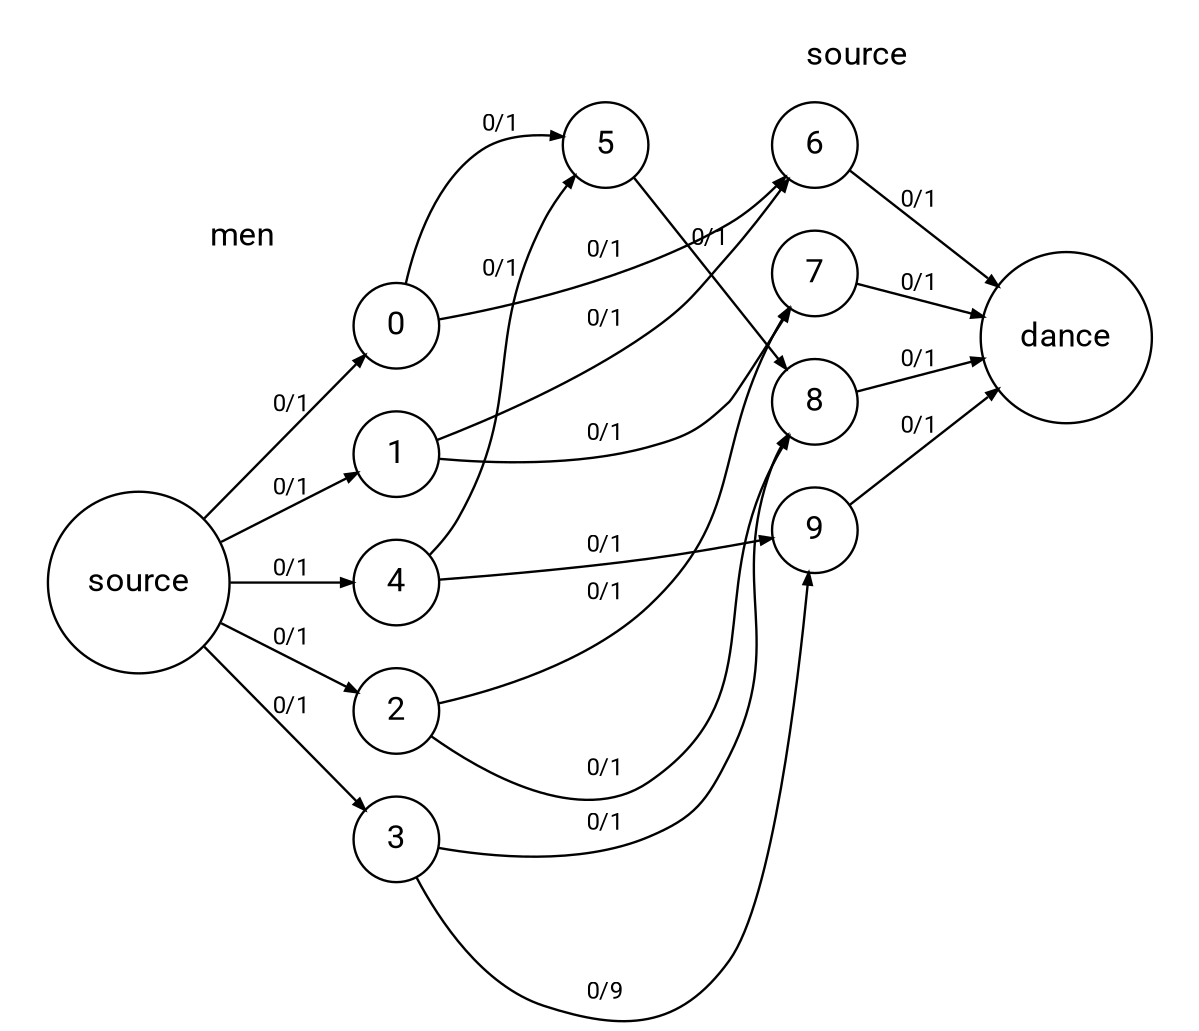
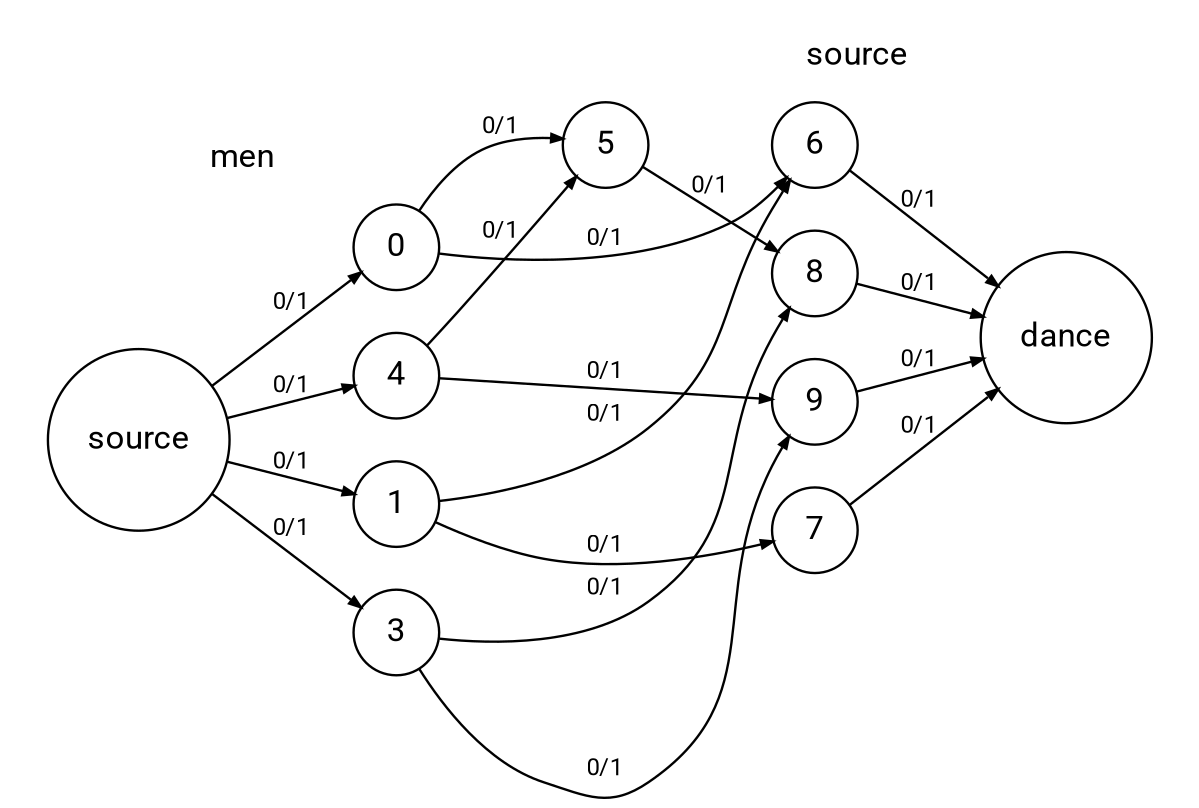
(396, 711) -> none
(606, 993) -> (606, 769)
